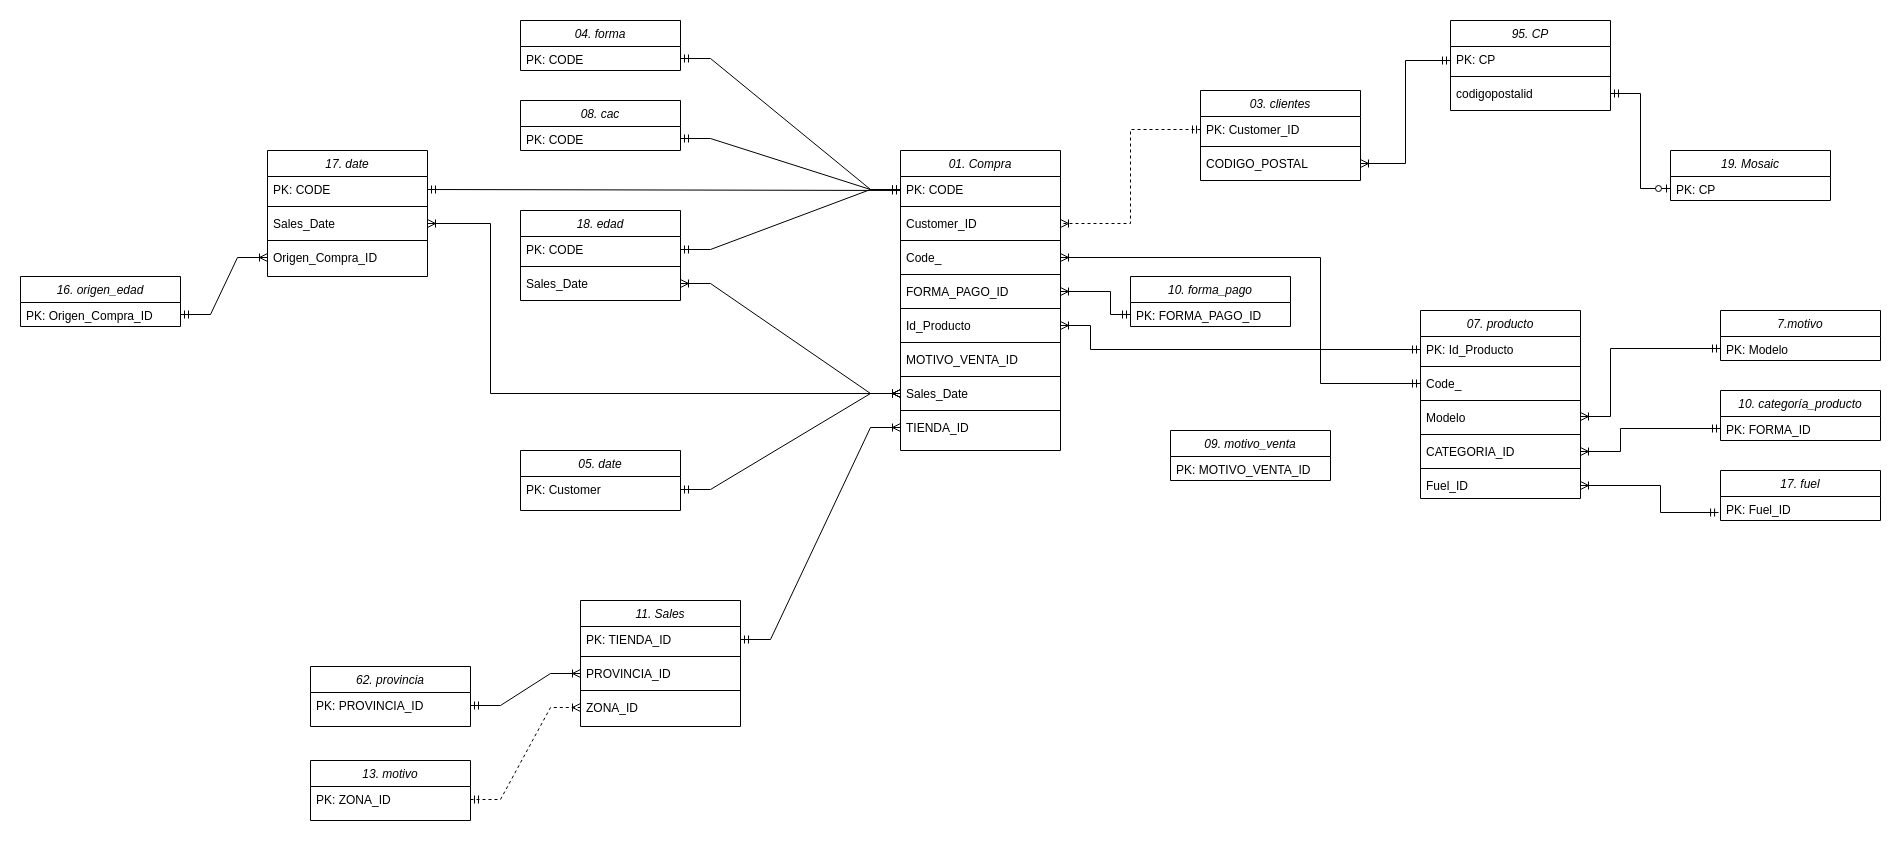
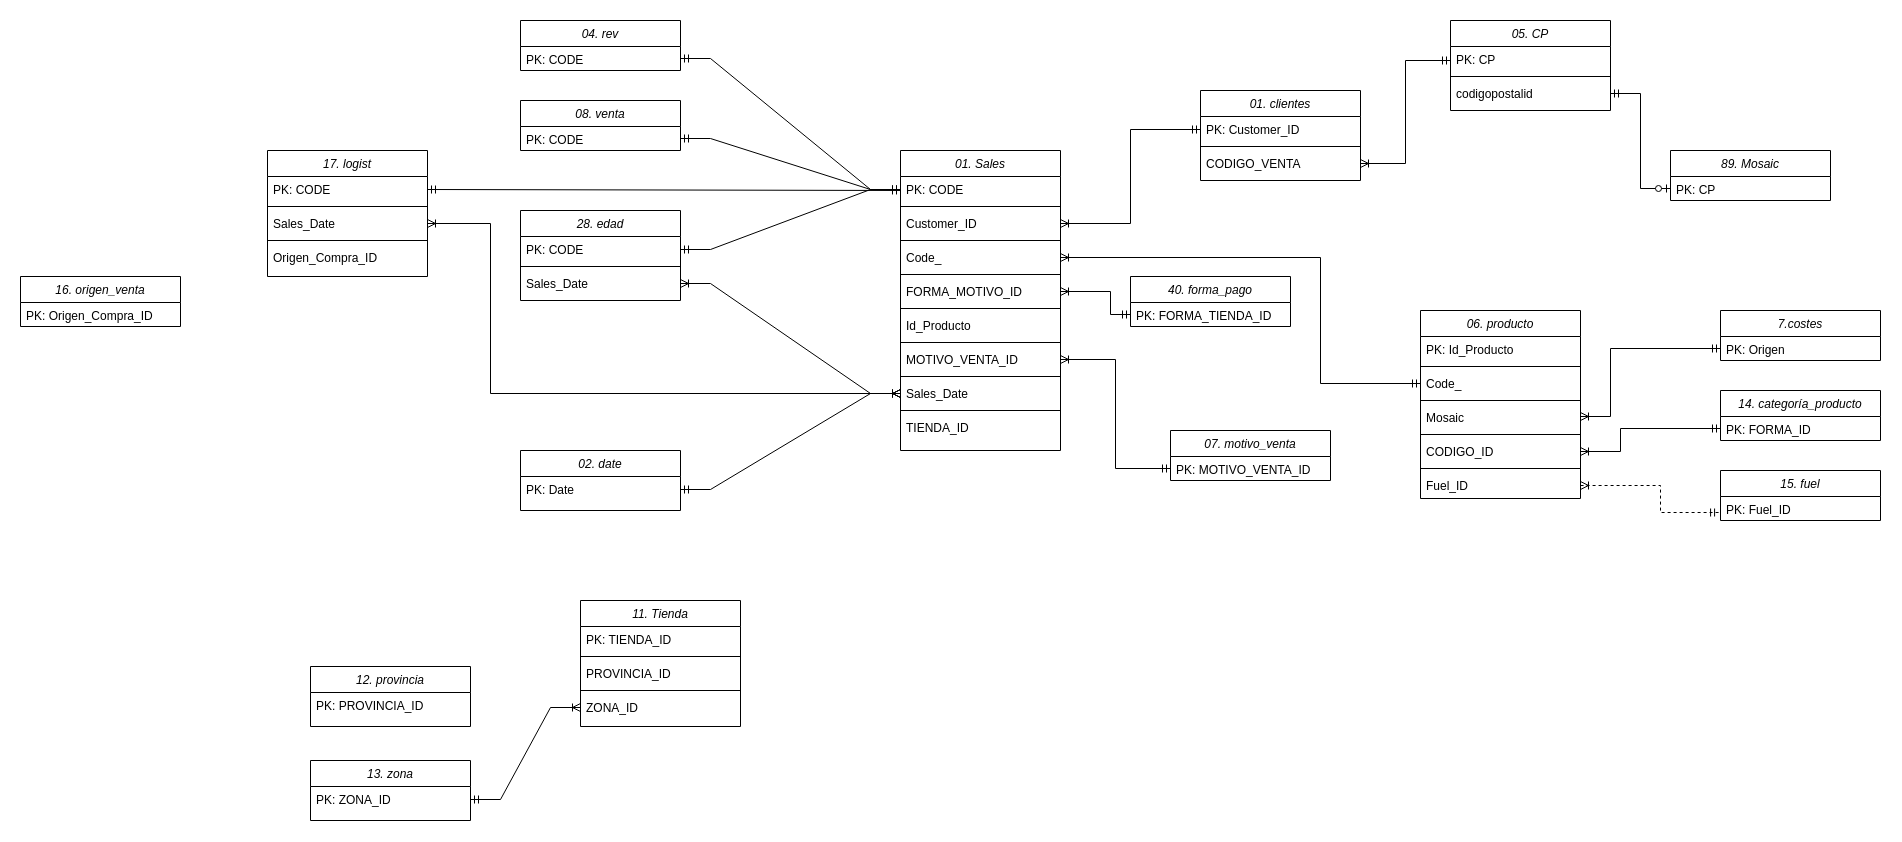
(600, 34) -> (600, 34)
(1530, 34) -> (1530, 34)
(1280, 104) -> (1280, 104)
(600, 114) -> (600, 114)
(347, 164) -> (347, 164)
(980, 164) -> (980, 164)
(1250, 164) -> (1246, 164)
(1750, 164) -> (1750, 164)
(1131, 177) -> (1131, 177)
(600, 224) -> (600, 224)
(223, 287) -> none
(100, 290) -> (100, 290)
(1210, 290) -> (1210, 290)
(950, 292) -> (956, 292)
(1190, 316) -> (1197, 316)
(1500, 324) -> (1500, 324)
(1800, 324) -> (1800, 324)
(1229, 350) -> none
(1755, 350) -> (1755, 350)
(1800, 404) -> (1800, 404)
none -> (1116, 414)
(1445, 418) -> (1445, 418)
(1250, 444) -> (1250, 444)
(1466, 452) -> (1456, 452)
(600, 464) -> (600, 464)
(1800, 484) -> (1800, 484)
(1661, 488) -> (1661, 488)
(563, 490) -> (550, 490)
(820, 534) -> none
(660, 614) -> (660, 614)
(390, 680) -> (390, 680)
(525, 690) -> none
(525, 754) -> (525, 754)
(390, 774) -> (390, 774)
